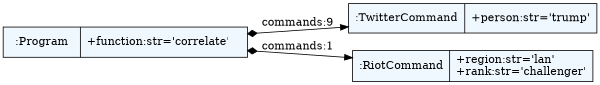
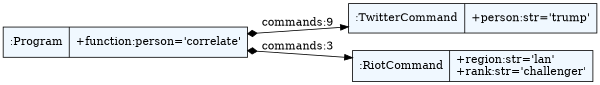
(158, 42) -> (158, 42)
(298, 47) -> (298, 47)
